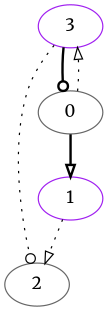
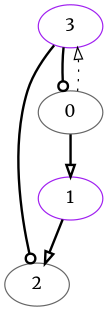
(19, 146) -> (19, 146)
(56, 236) -> (56, 236)
